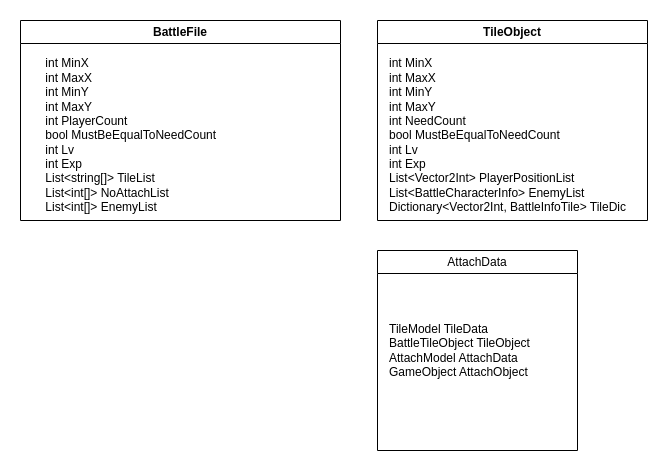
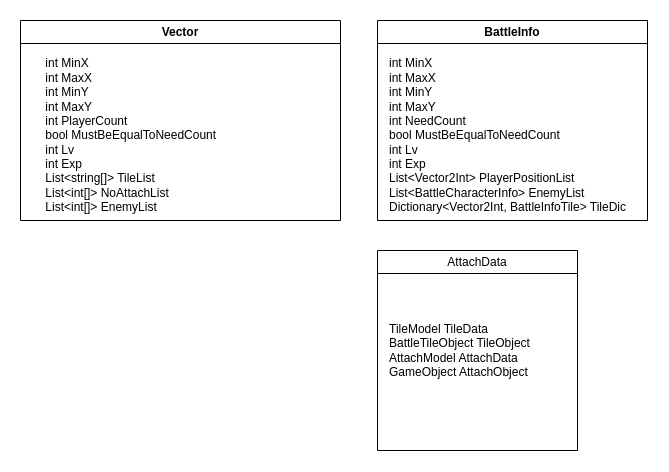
(181, 33) -> (181, 33)
(513, 33) -> (513, 33)
